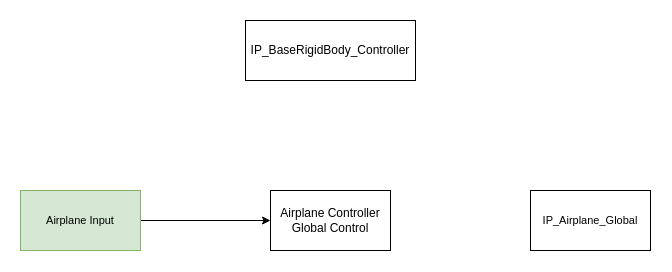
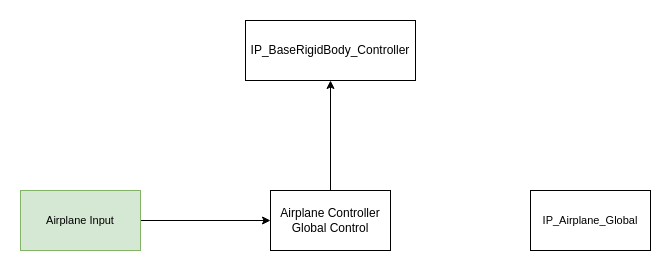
none -> (331, 139)
